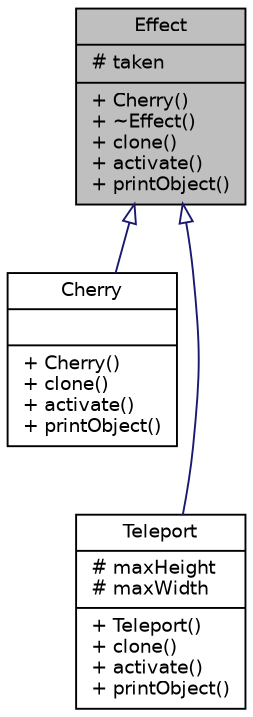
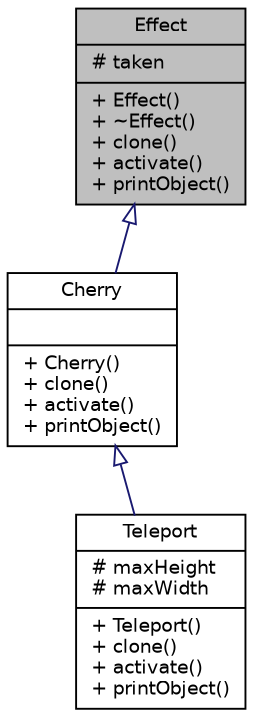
(141, 101) -> (136, 101)
(199, 369) -> (128, 490)
